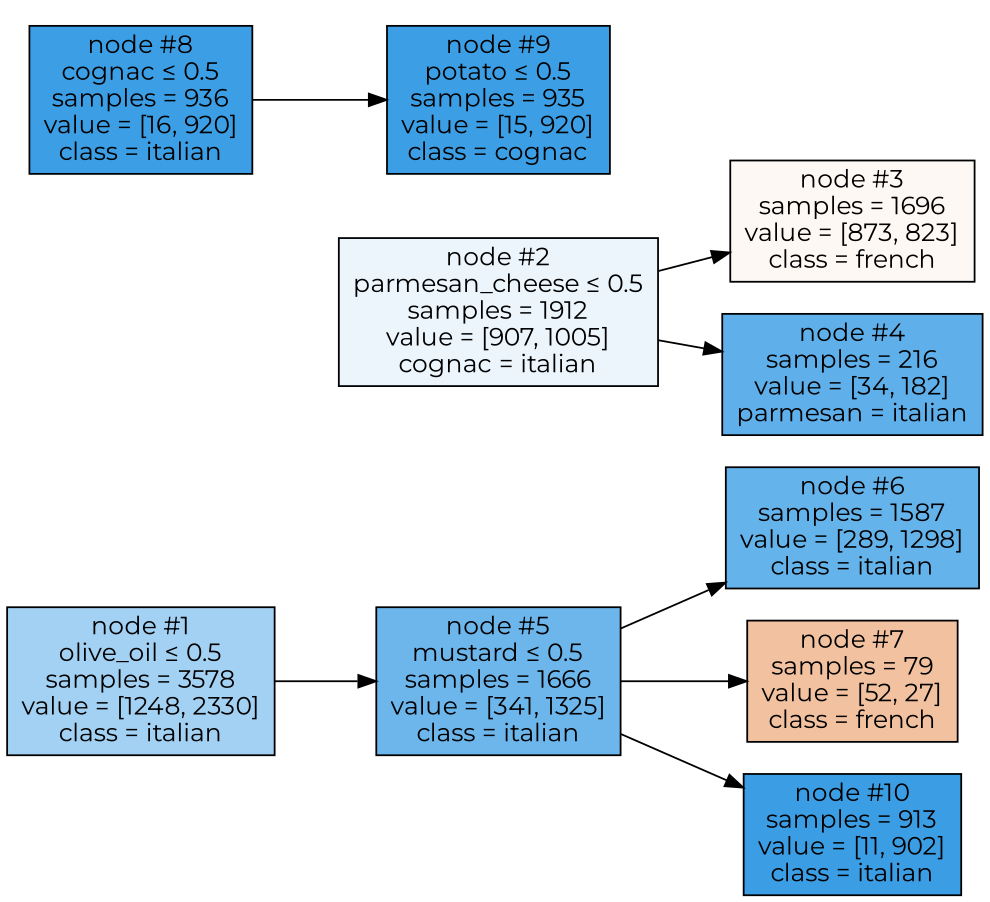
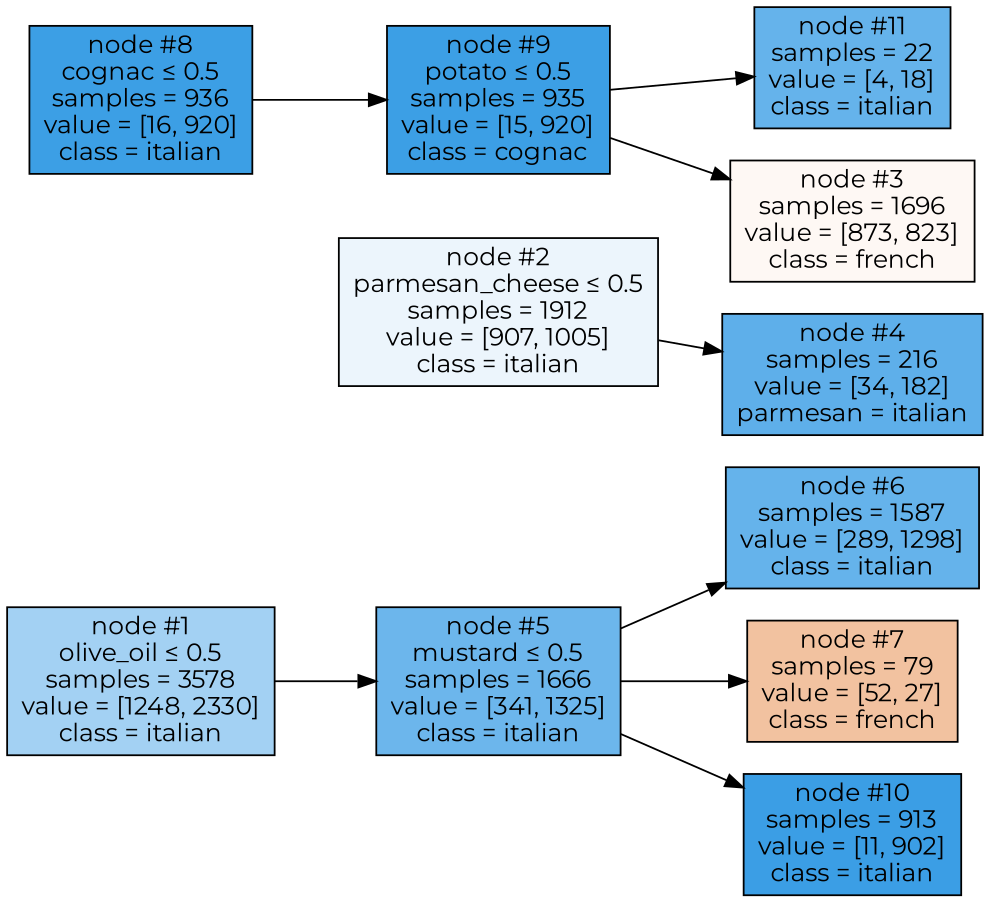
none -> (852, 68)
(685, 264) -> (662, 156)
(498, 365) -> (498, 365)
